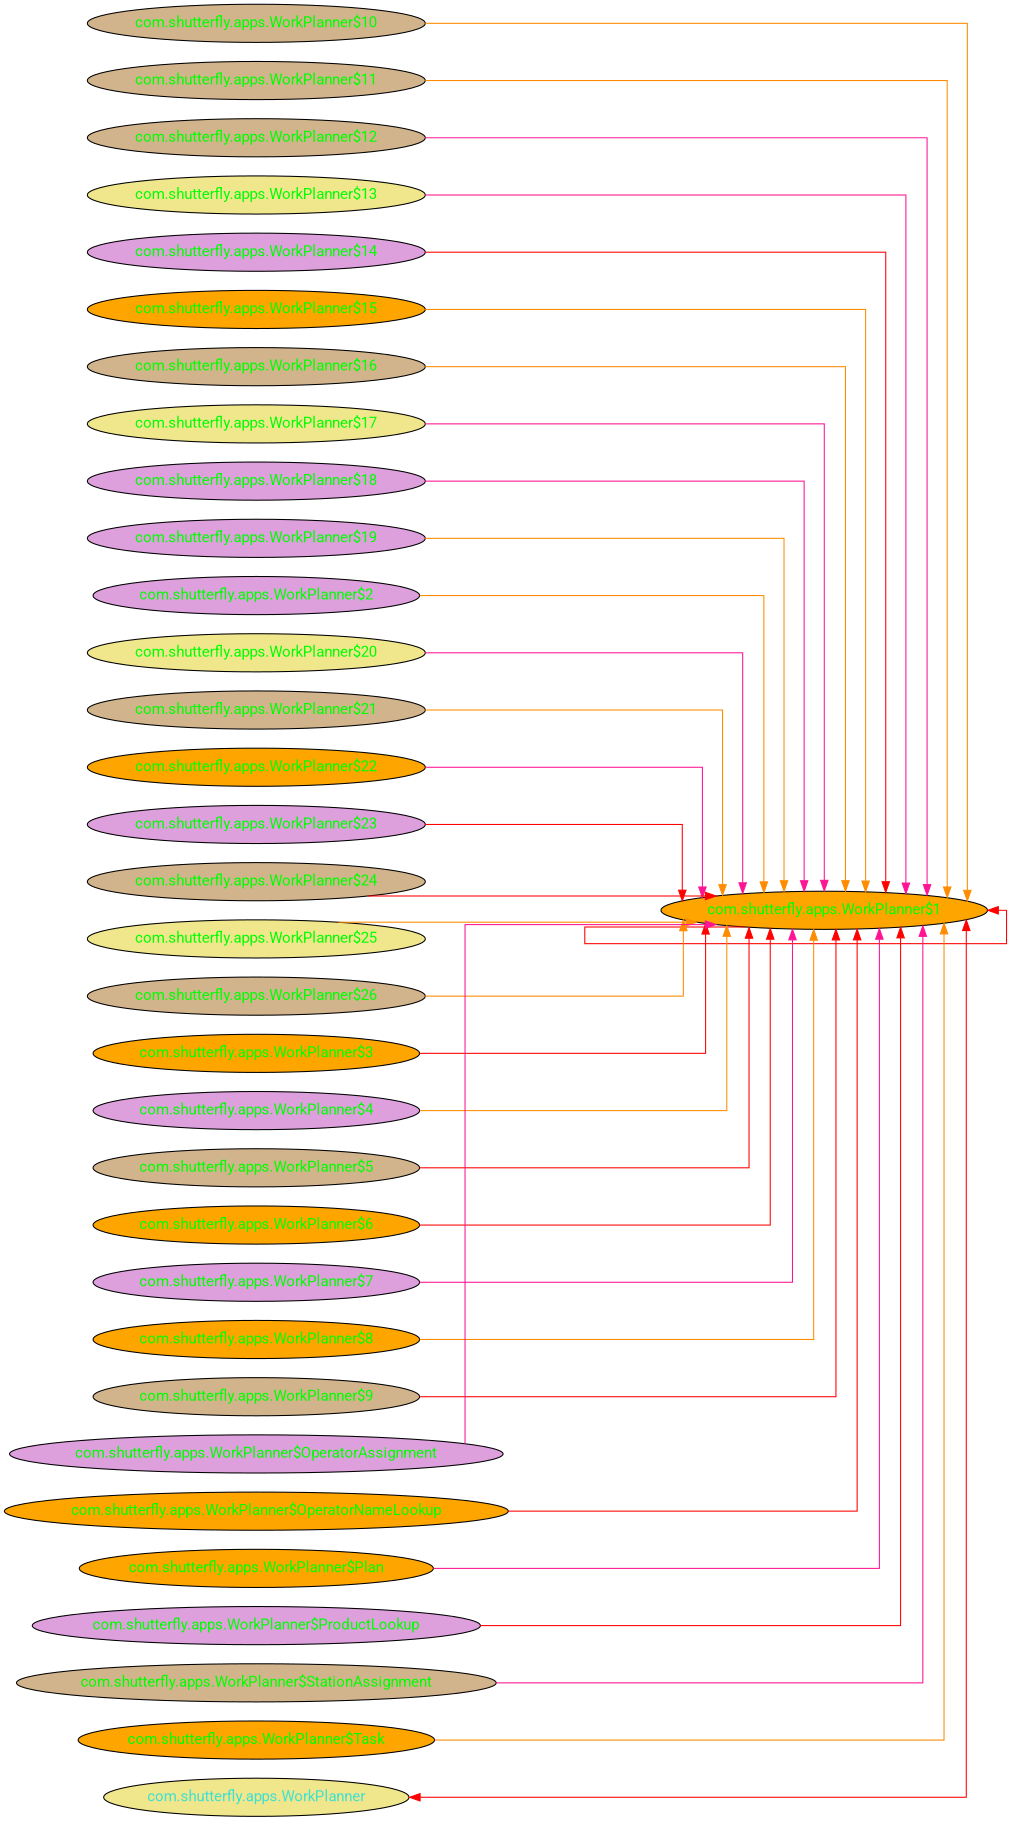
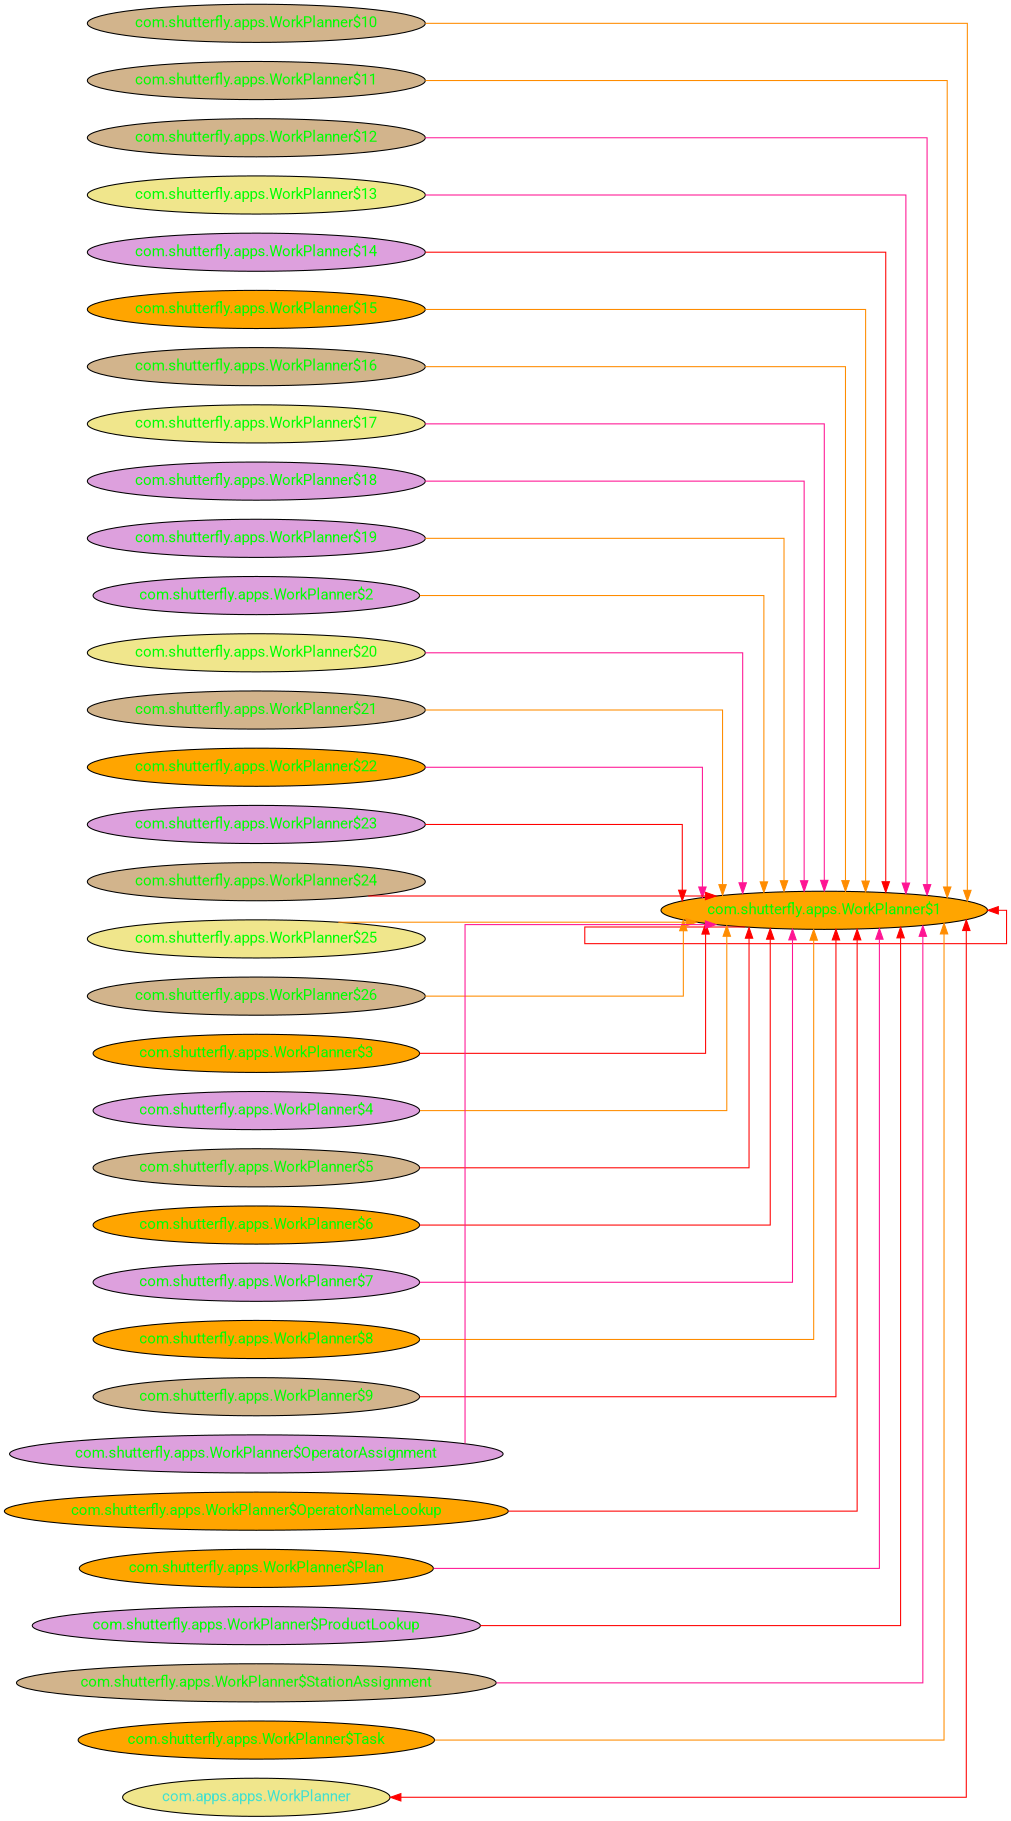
(256, 1797) -> (256, 1797)
